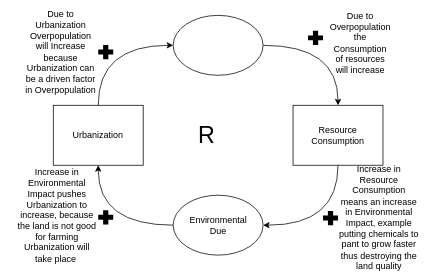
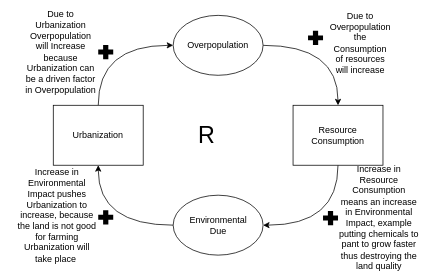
none -> (218, 45)
